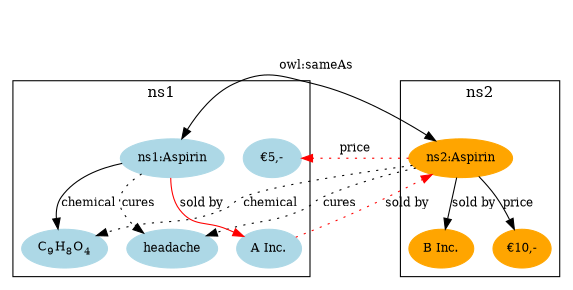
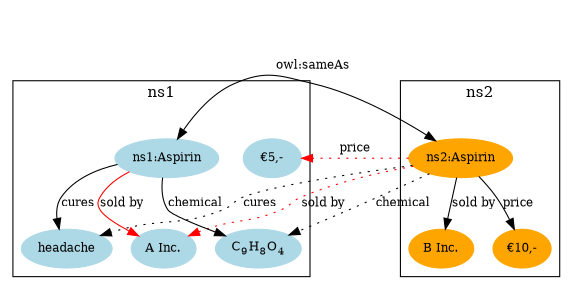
(120, 198) -> (77, 182)
(360, 210) -> (299, 198)
